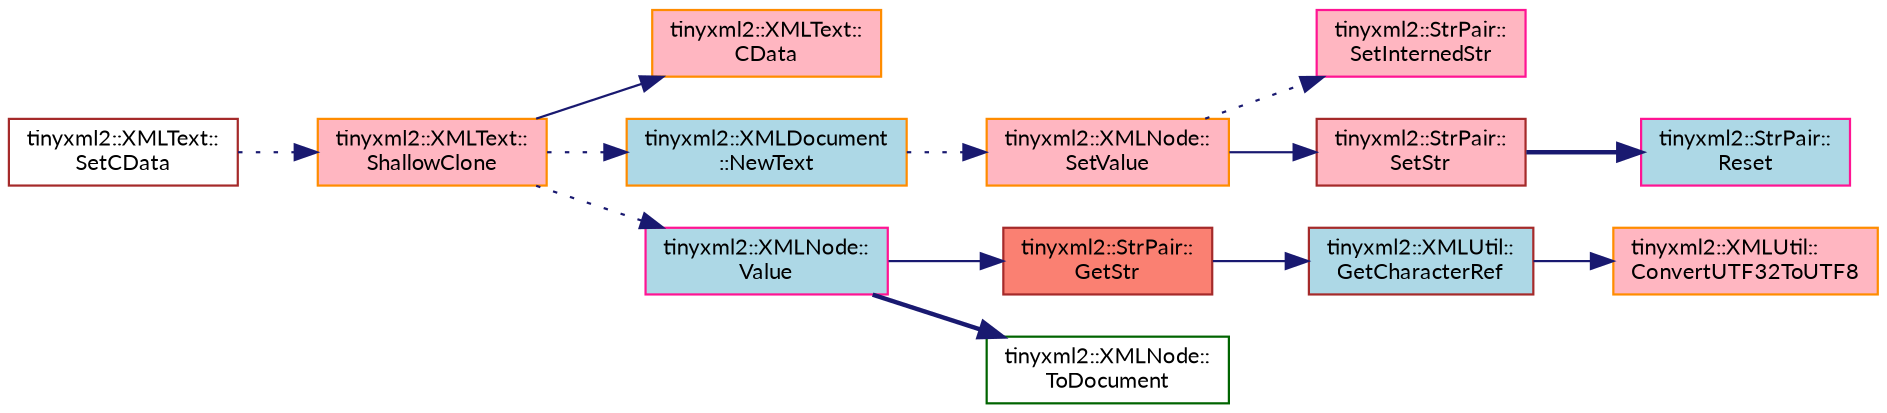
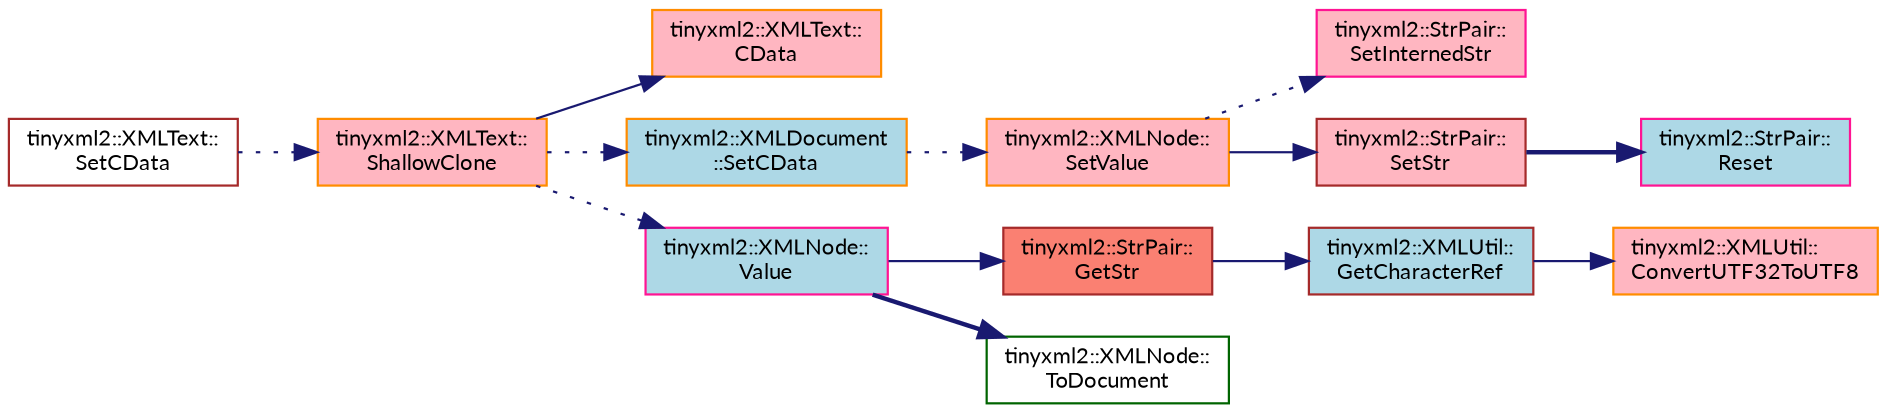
(767, 152) -> (767, 152)
